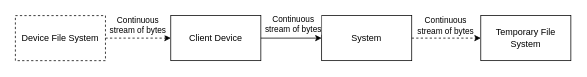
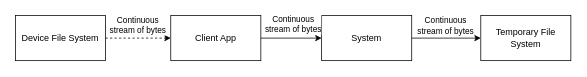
(60, 38) -> (60, 38)
(216, 38) -> (216, 38)
(443, 38) -> (443, 38)
